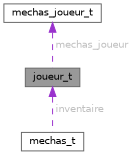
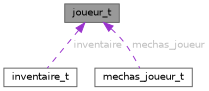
(53, 50) -> (127, 47)
(53, 142) -> (40, 77)
